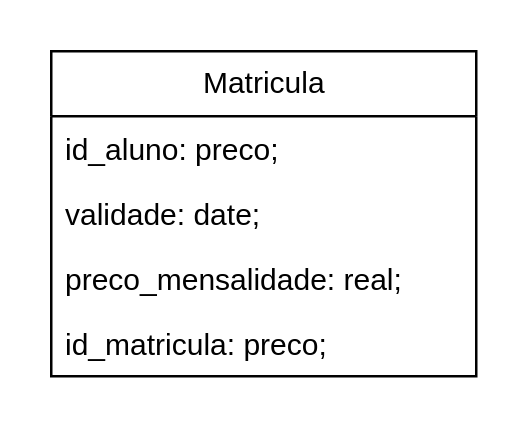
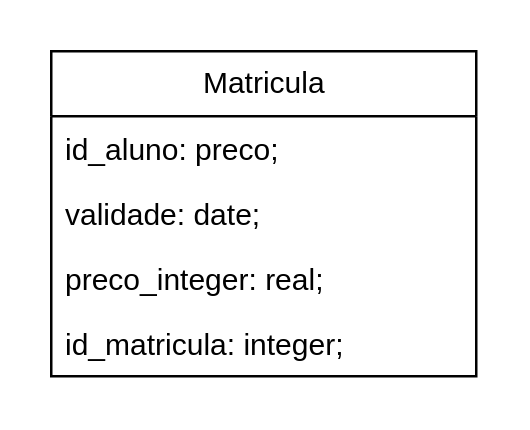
(244, 282) -> (215, 282)
(211, 347) -> (224, 347)
